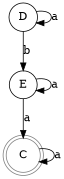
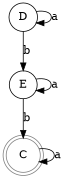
(27, 118) -> (27, 118)
